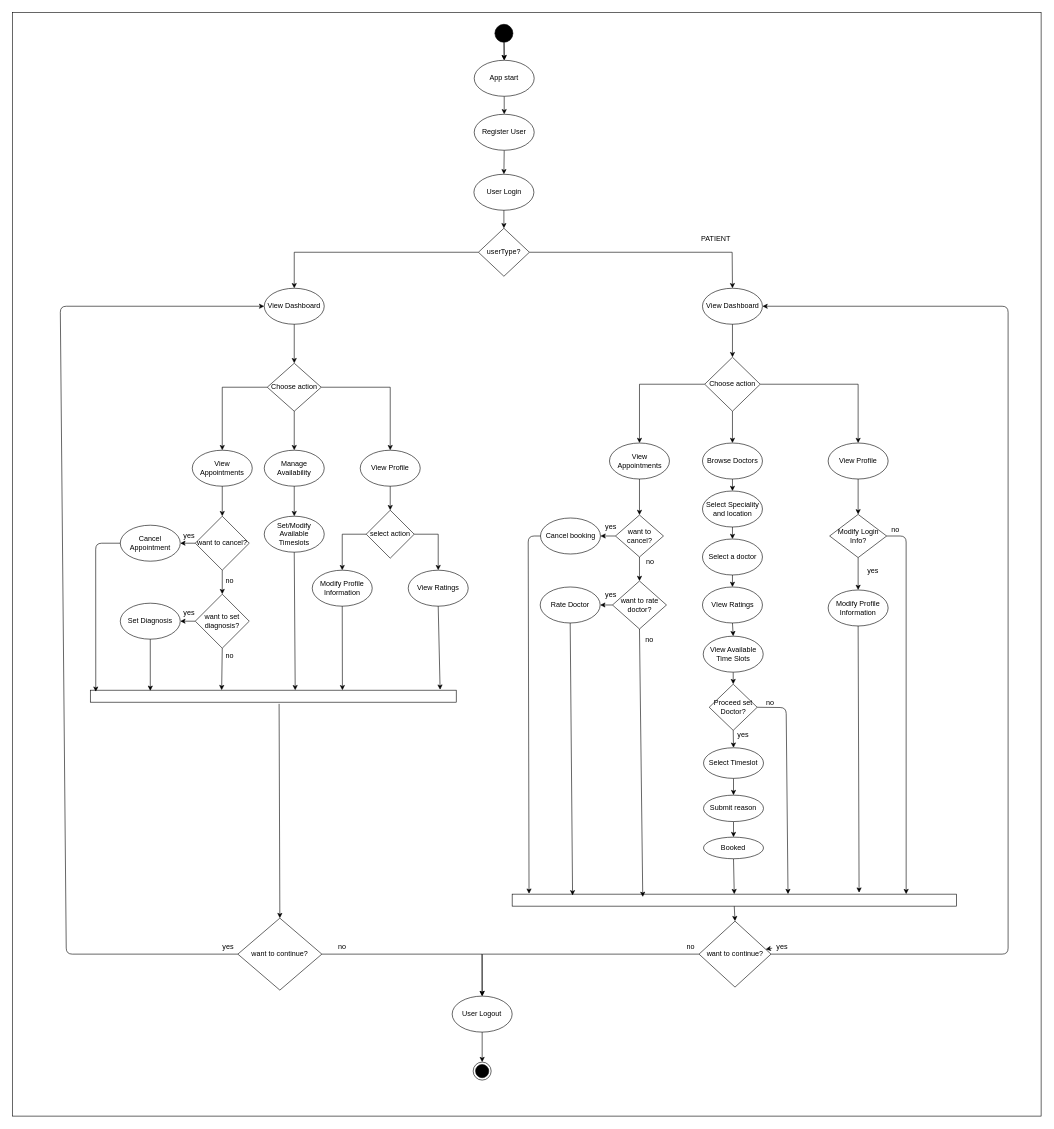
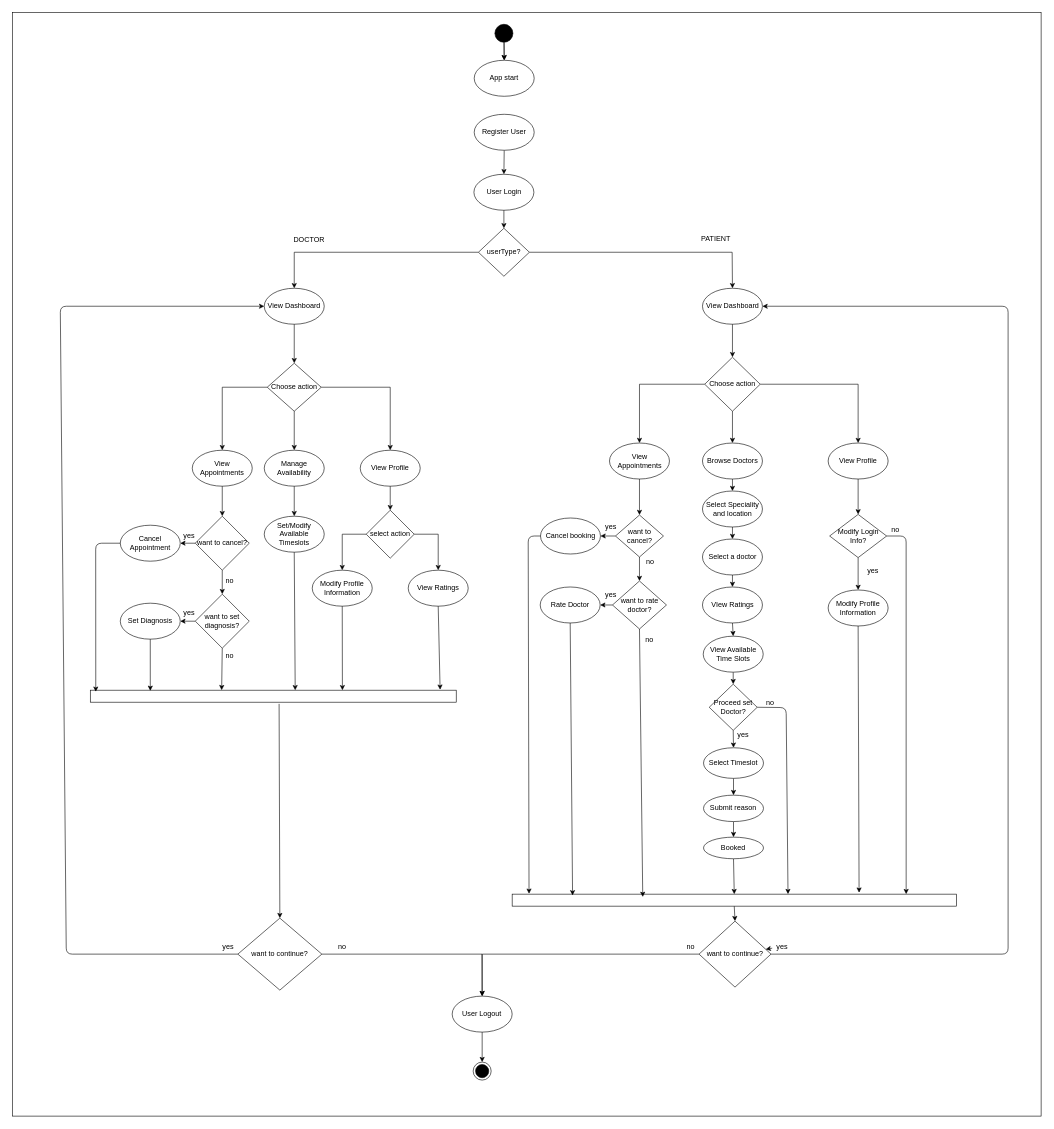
(504, 108) -> none
none -> (309, 240)
